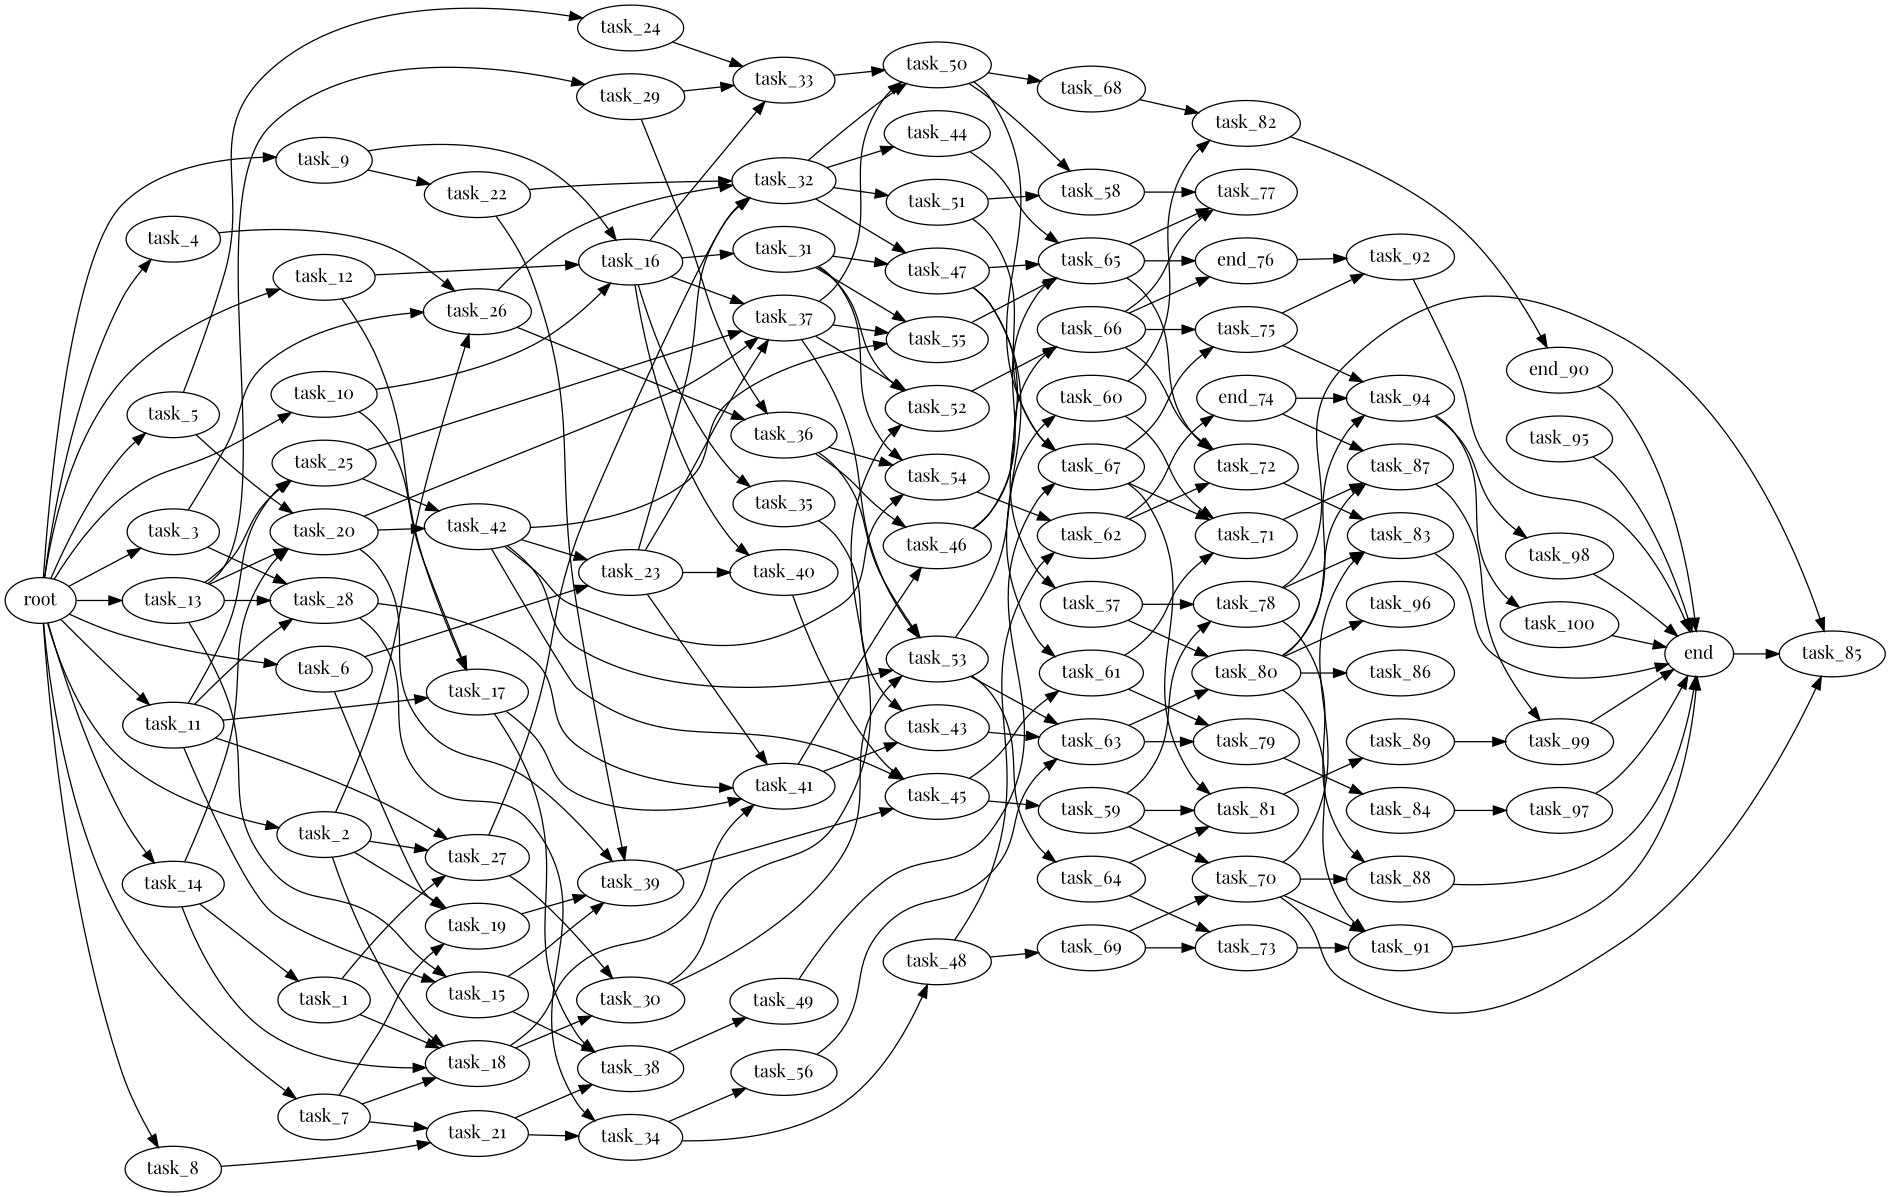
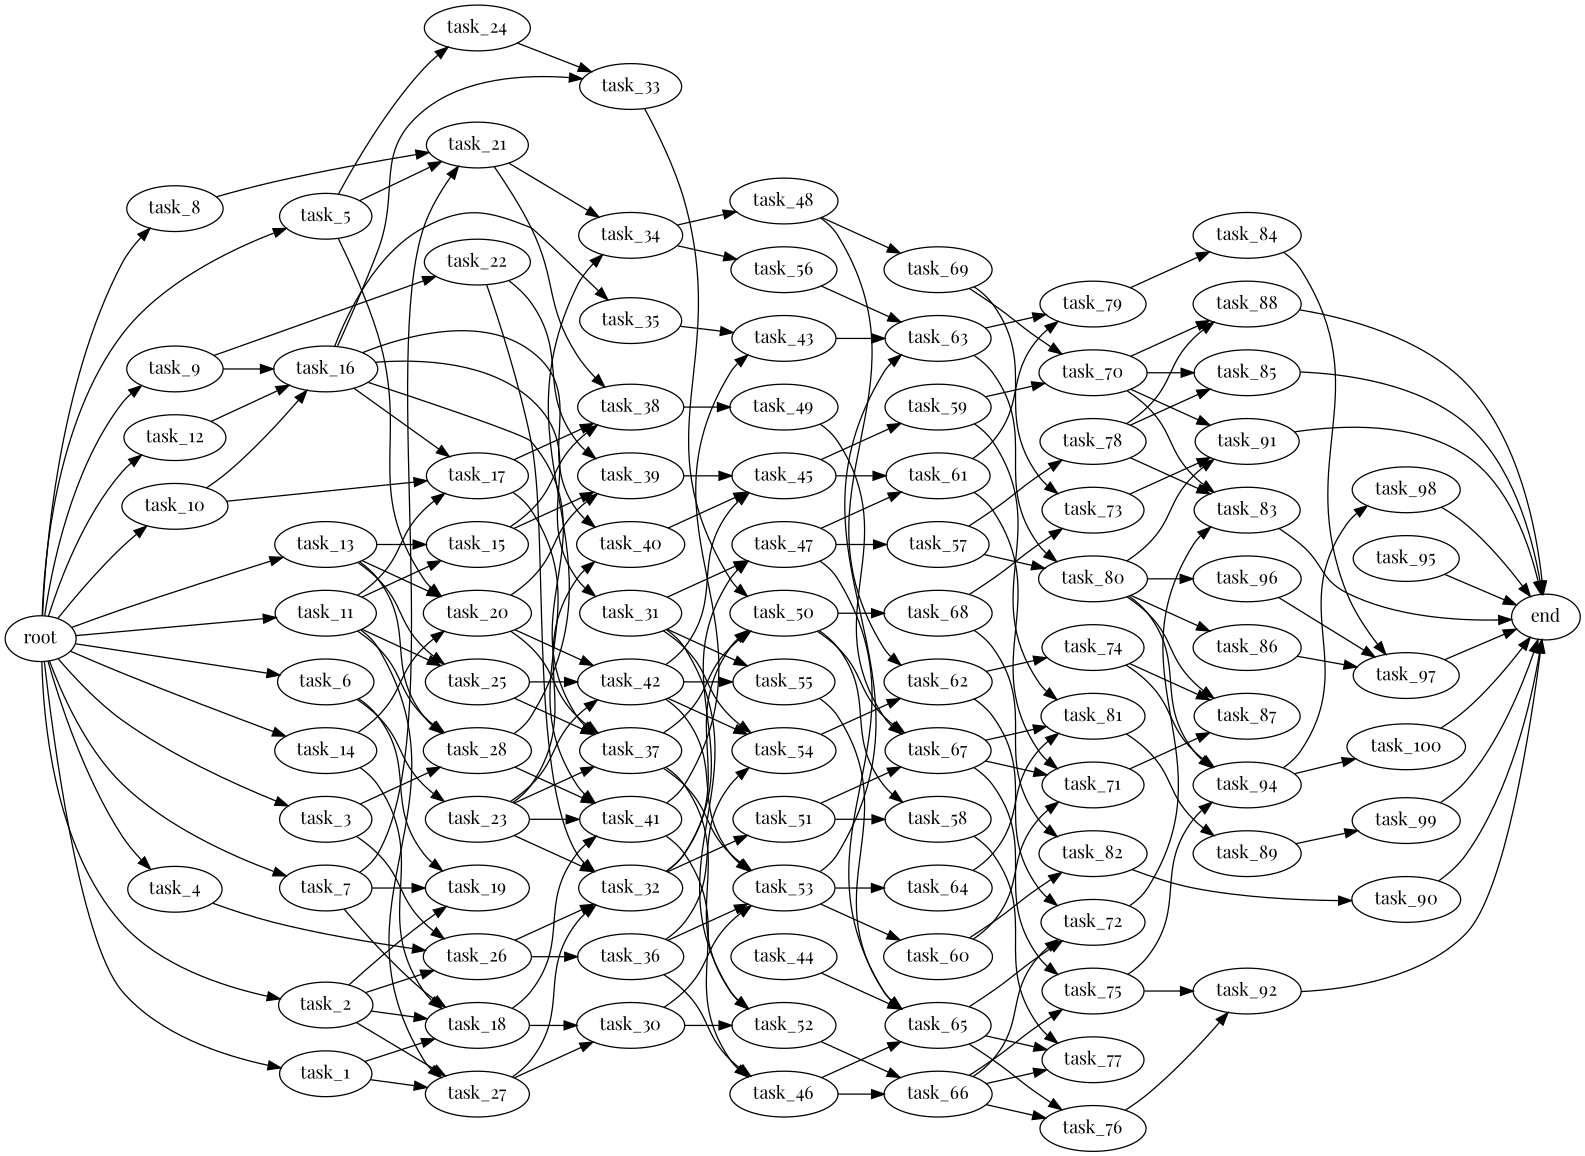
(631, 97) -> none
(853, 160) -> none
none -> (398, 182)
(1246, 261) -> (1093, 1128)
(849, 327) -> none
(1559, 370) -> (1406, 899)
(1246, 398) -> (1093, 648)
(402, 448) -> (399, 420)
(548, 548) -> (564, 732)
(1483, 596) -> none
none -> (1313, 619)
(1750, 654) -> (1466, 424)
none -> (1317, 660)
(1161, 750) -> none
(537, 909) -> none
(1158, 909) -> (1007, 569)
(244, 939) -> (88, 911)
